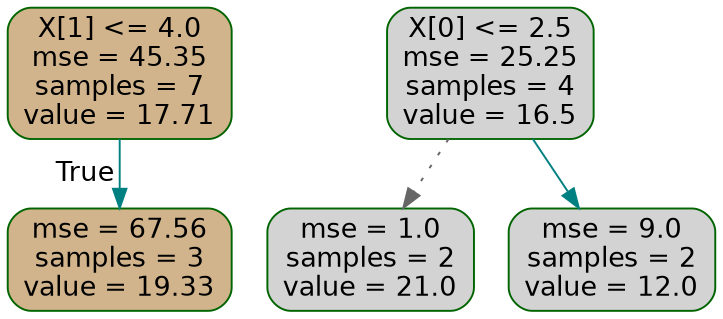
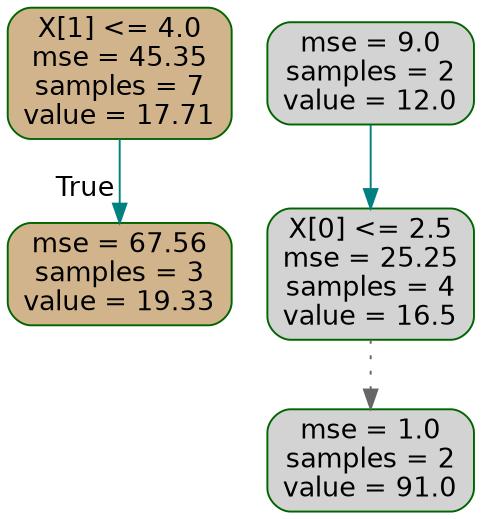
(550, 165) -> (371, 157)
(371, 260) -> (371, 460)
